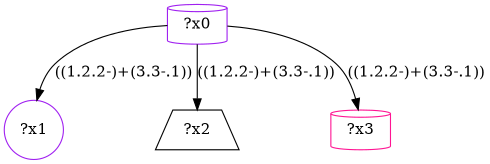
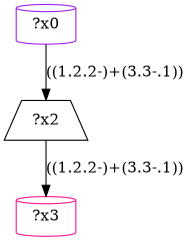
(304, 44) -> (46, 163)
(34, 130) -> none
